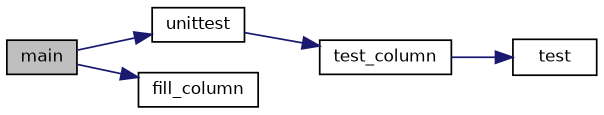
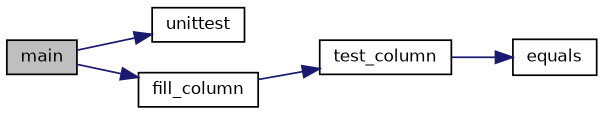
(273, 38) -> (280, 76)
(555, 57) -> (555, 57)
